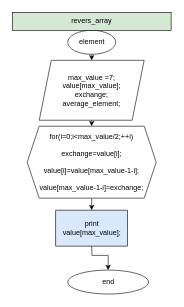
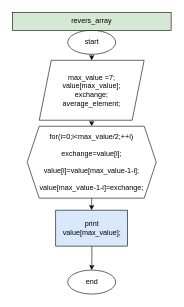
(92, 42) -> (92, 42)
(108, 282) -> (92, 282)
